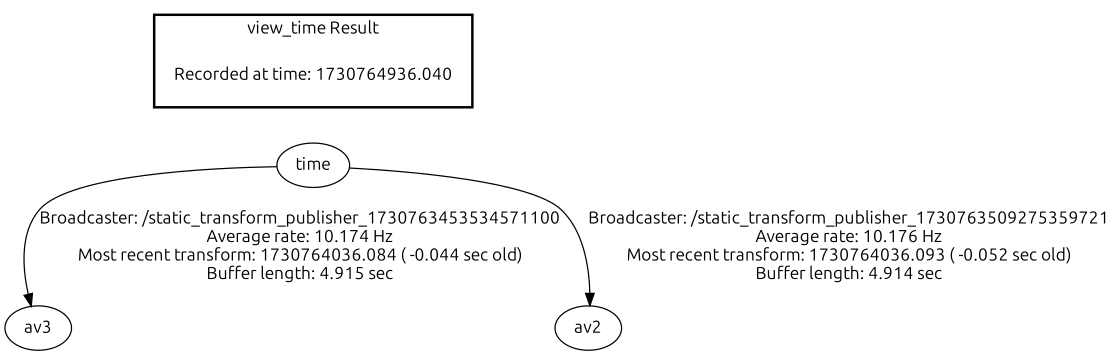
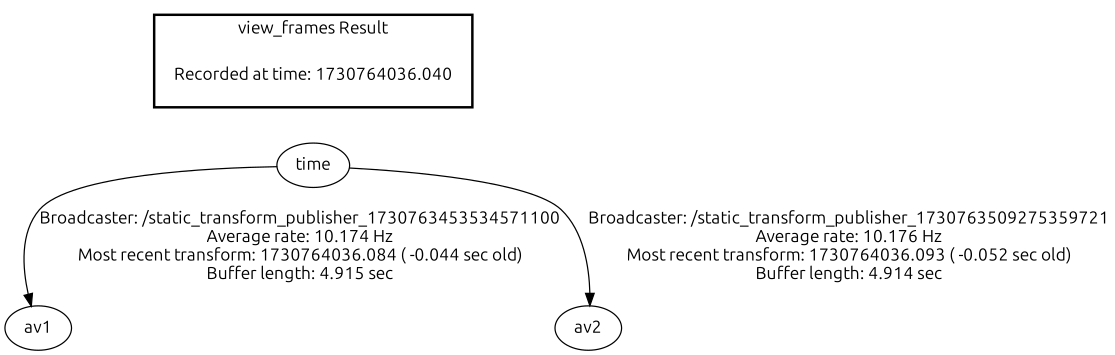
(313, 29) -> (313, 29)
(313, 75) -> (313, 75)
(38, 328) -> (38, 328)
